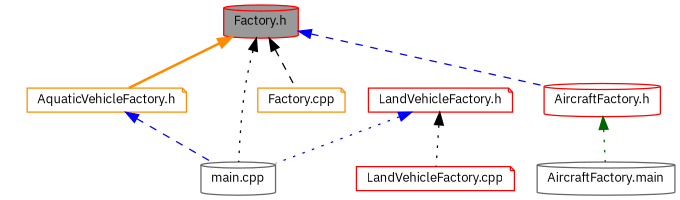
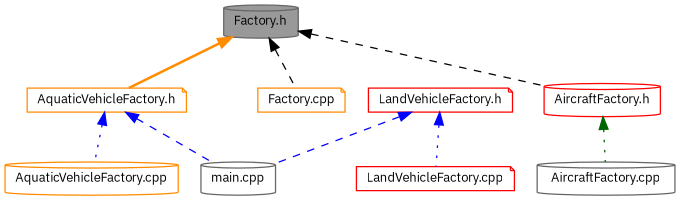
(261, 22) -> (261, 22)
(427, 60) -> (427, 60)
(243, 106) -> none
(338, 140) -> (338, 140)
(438, 146) -> (438, 146)
none -> (92, 179)
(606, 179) -> (606, 179)
